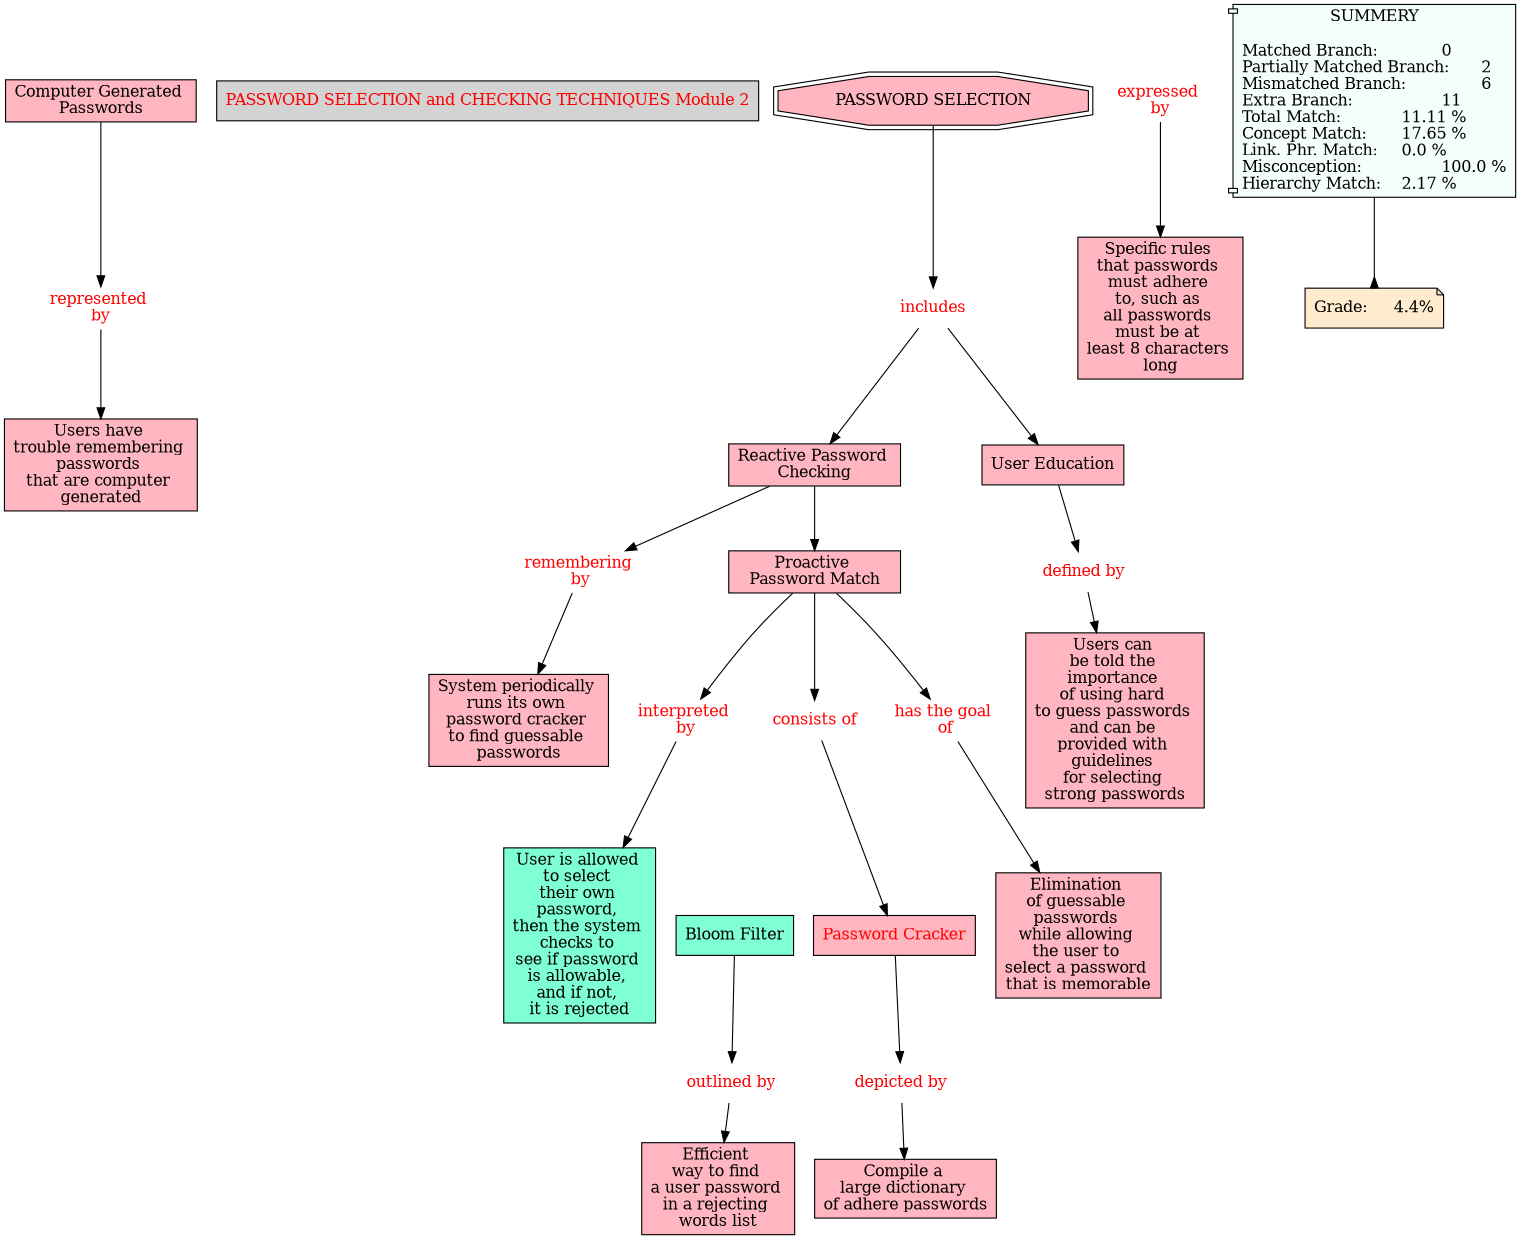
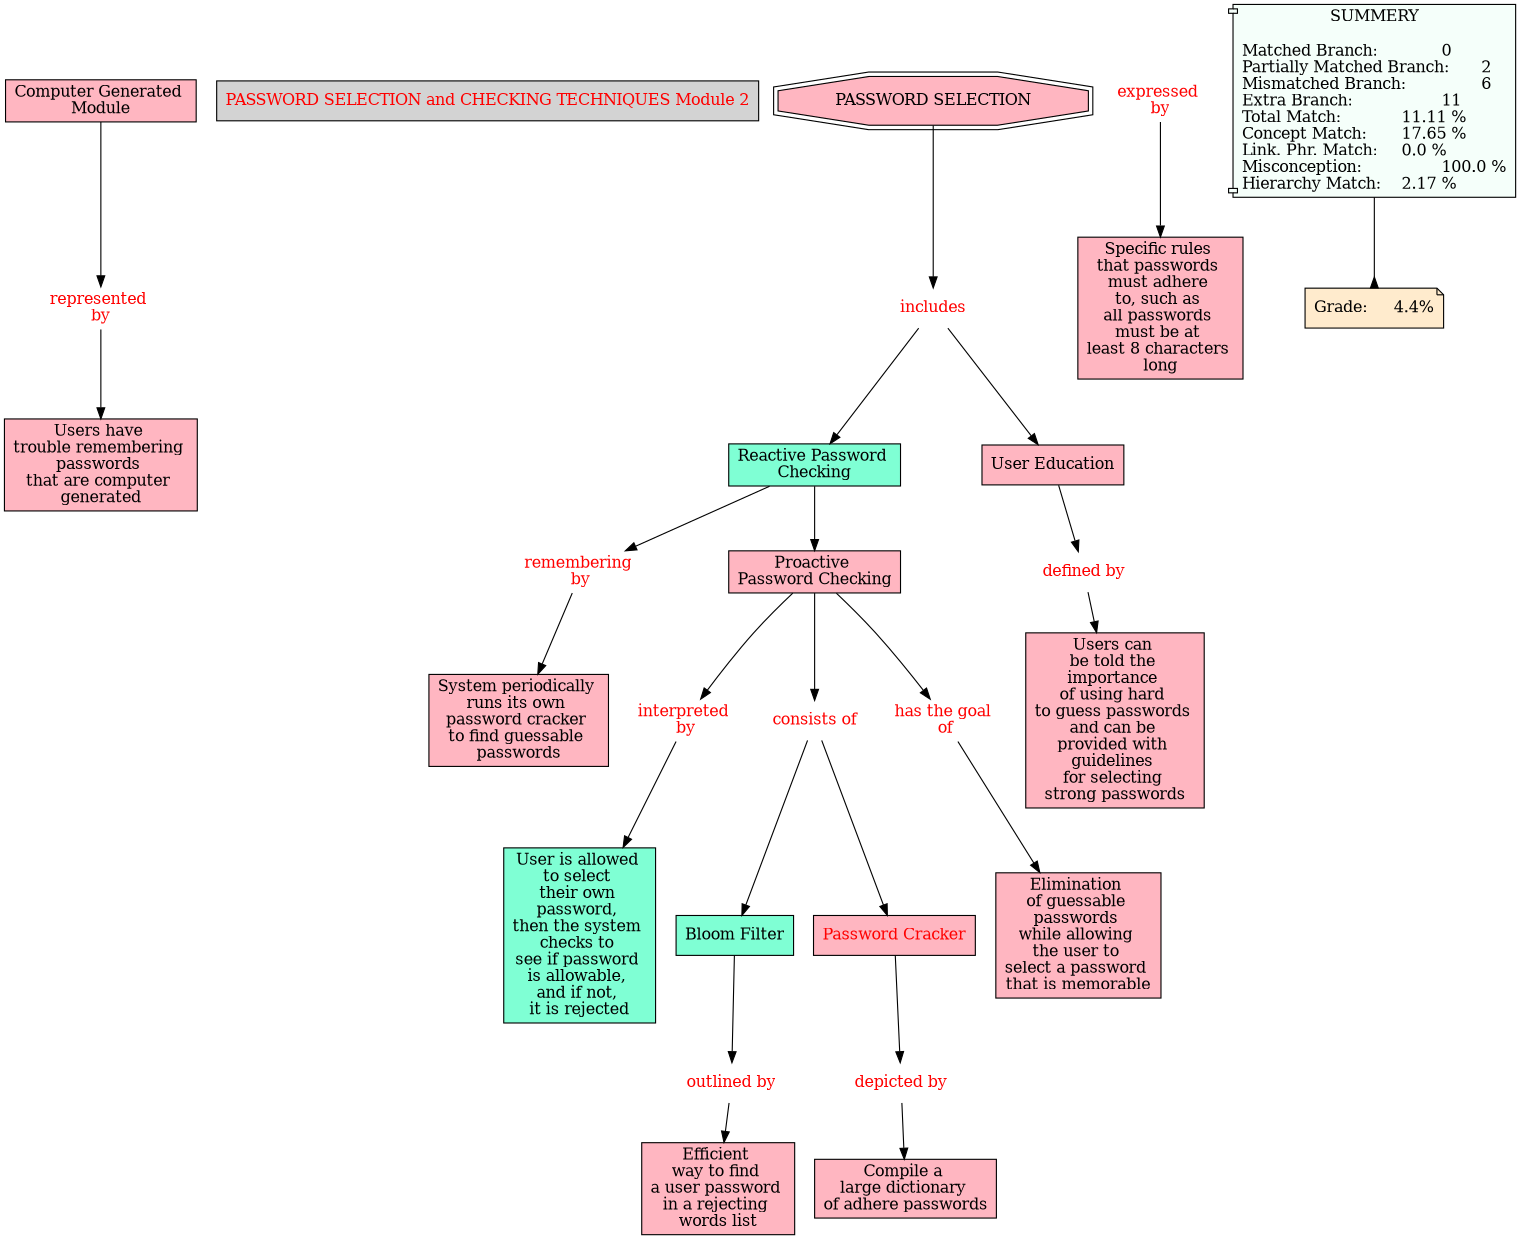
(101, 101) -> (101, 101)
(815, 465) -> (815, 465)
(815, 572) -> (815, 572)
none -> (777, 823)
